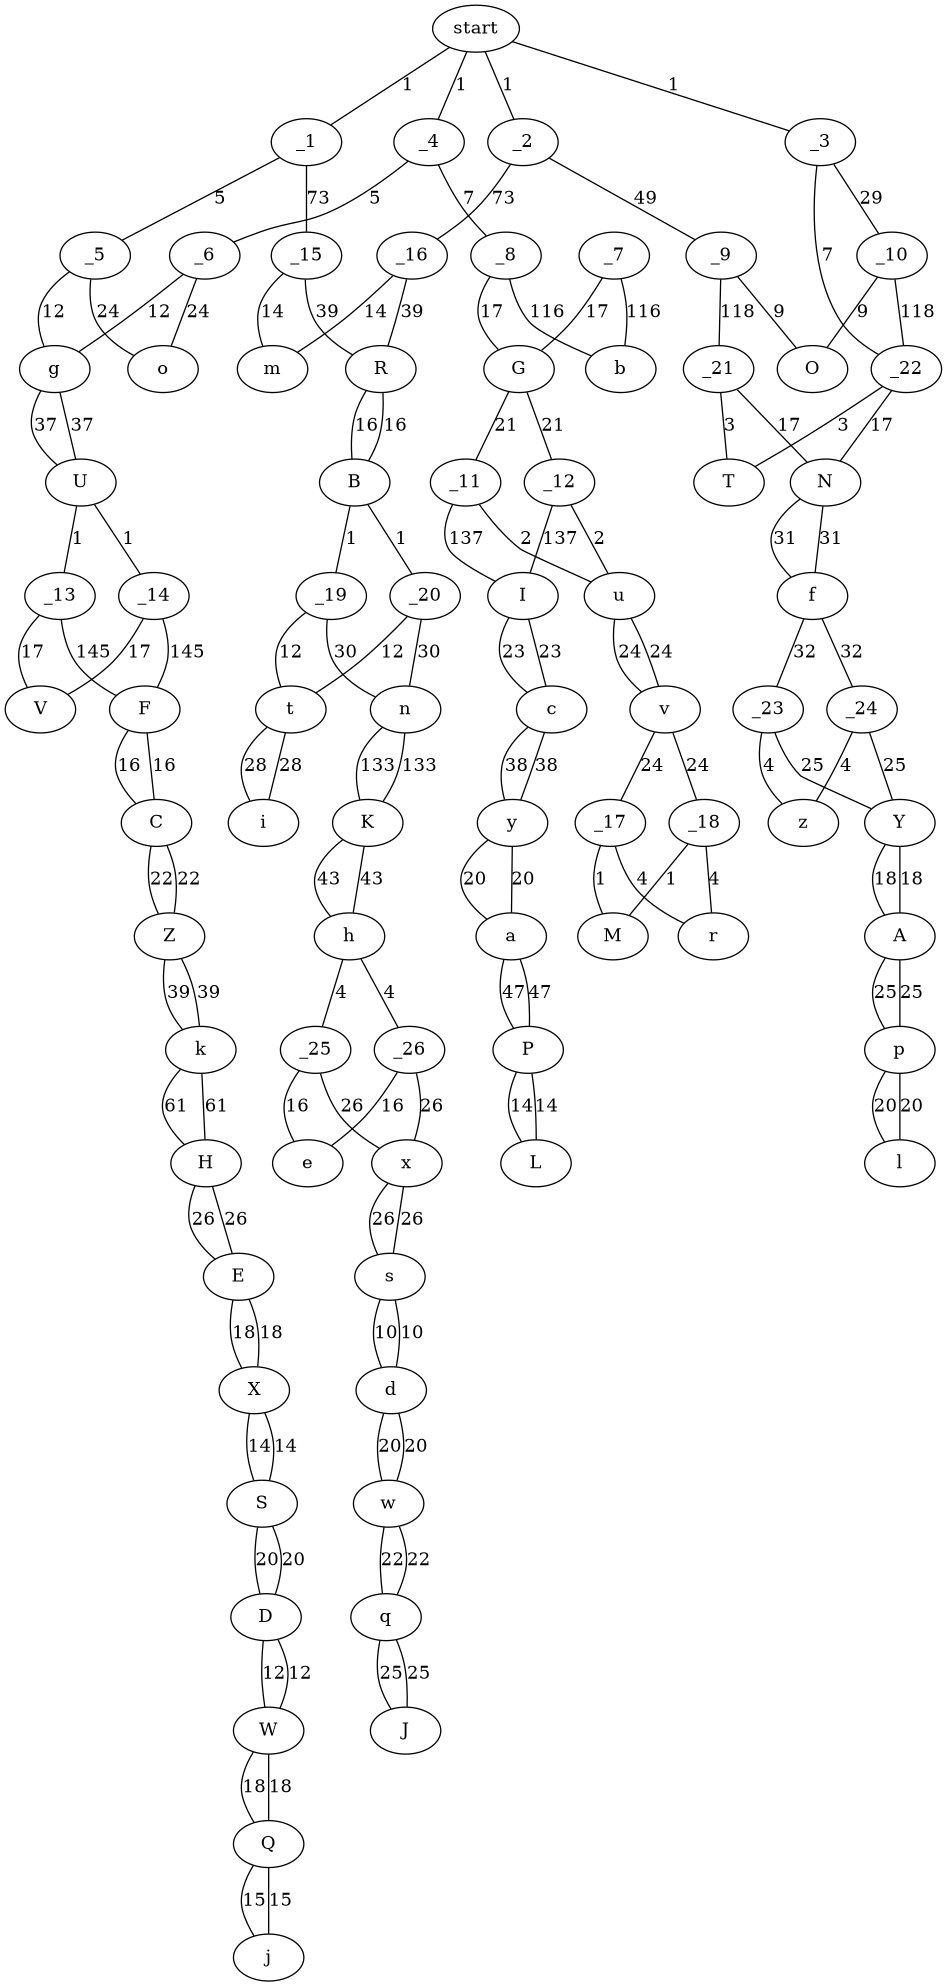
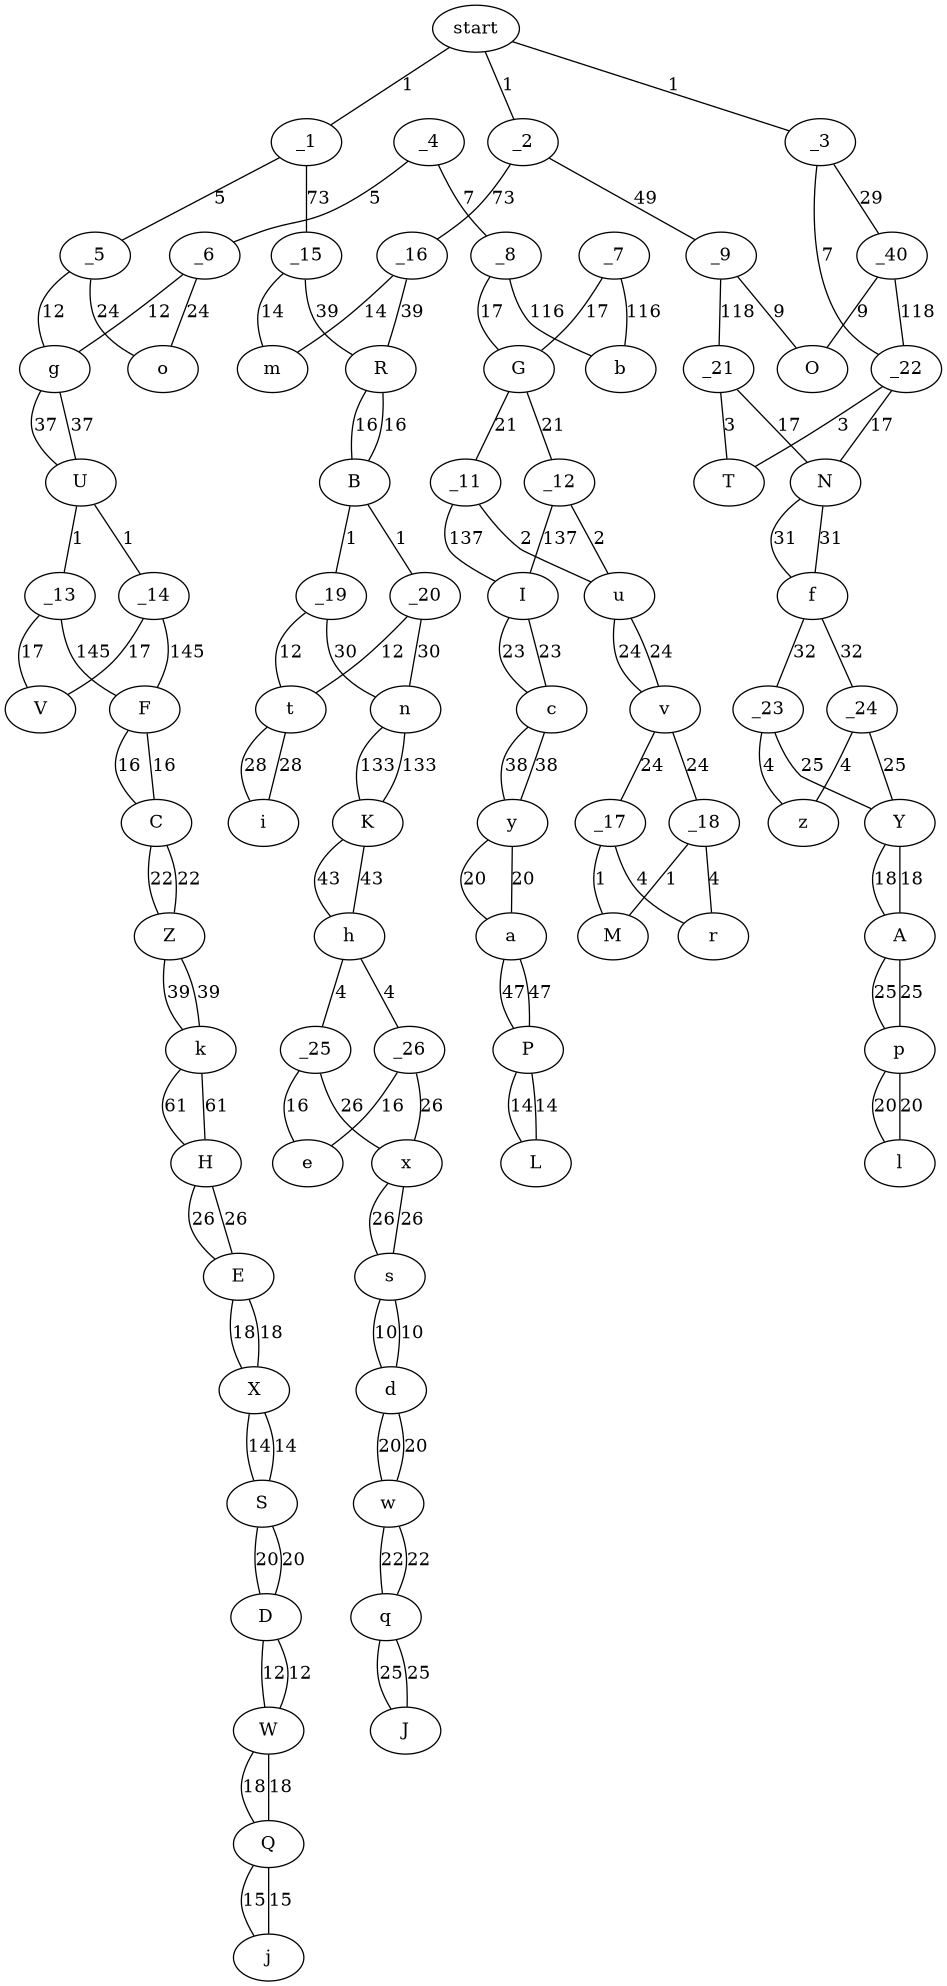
(452, 86) -> none
(892, 256) -> (892, 256)
